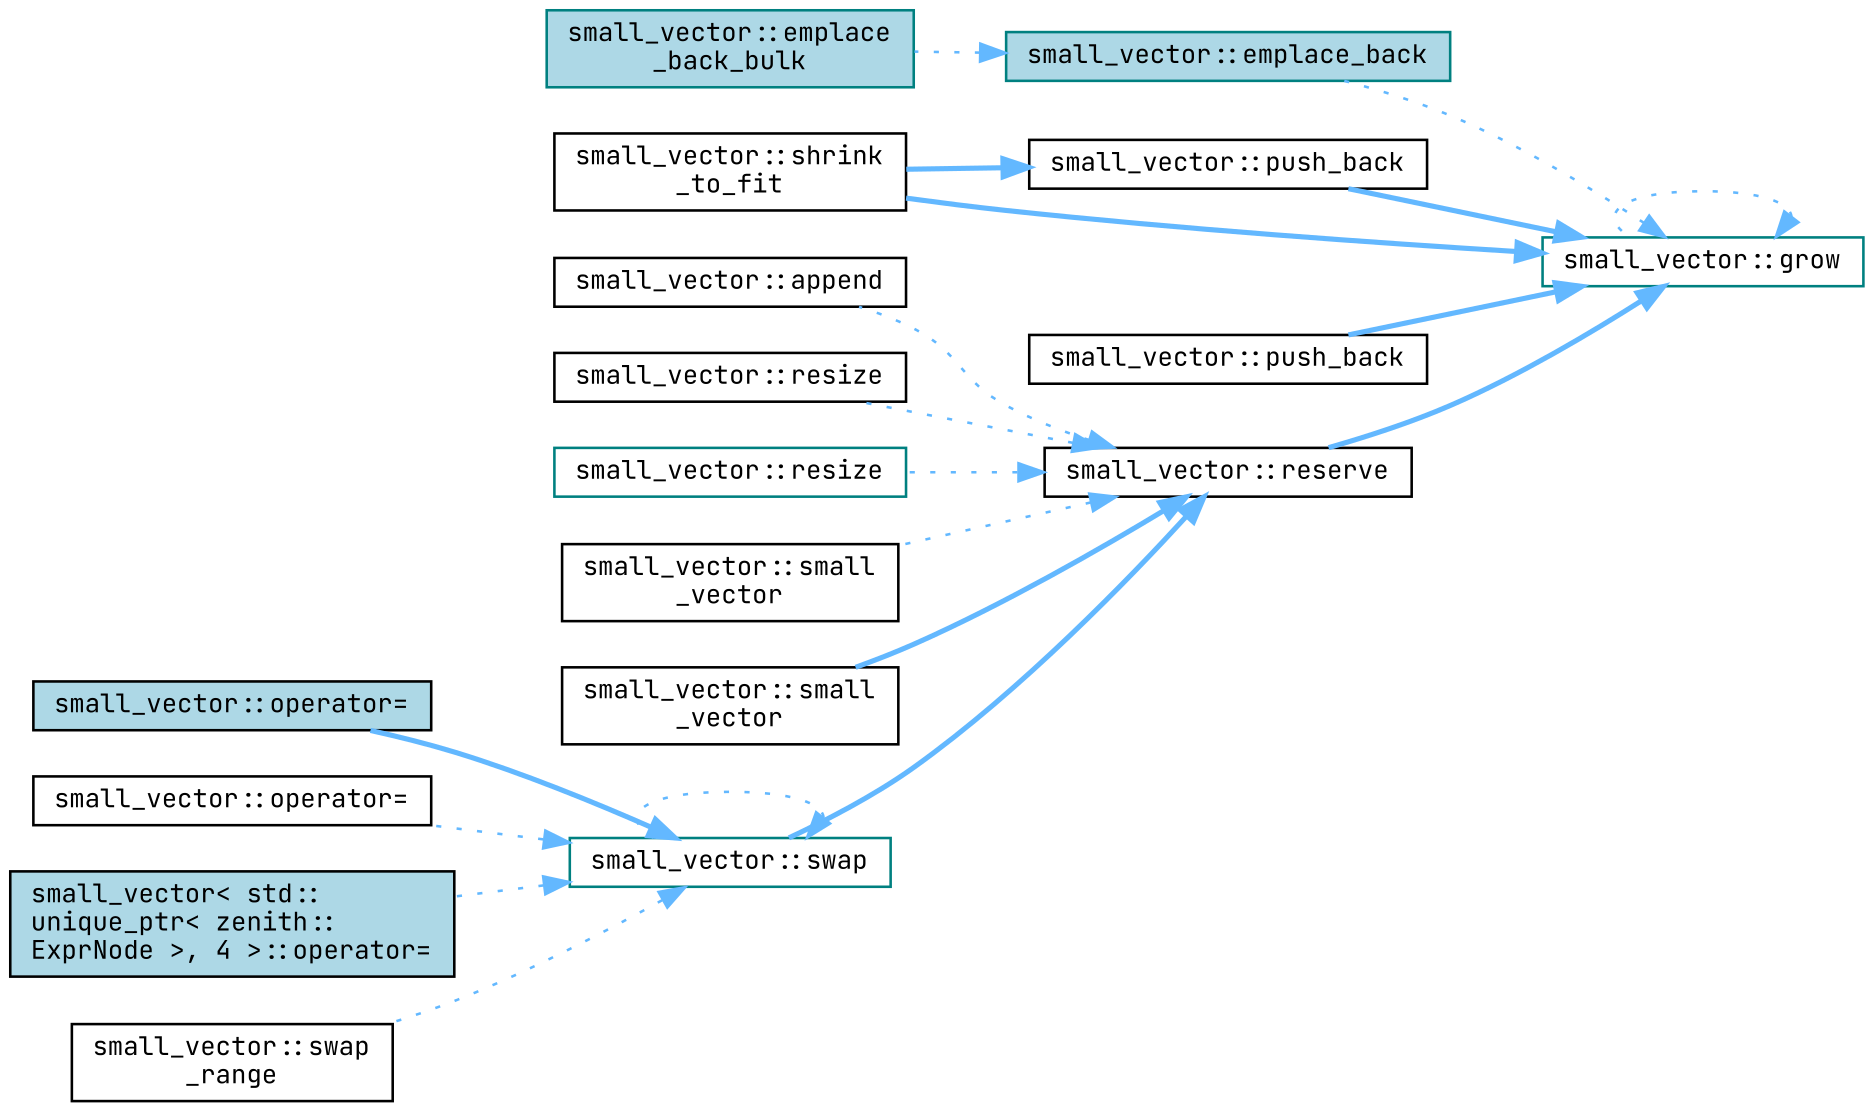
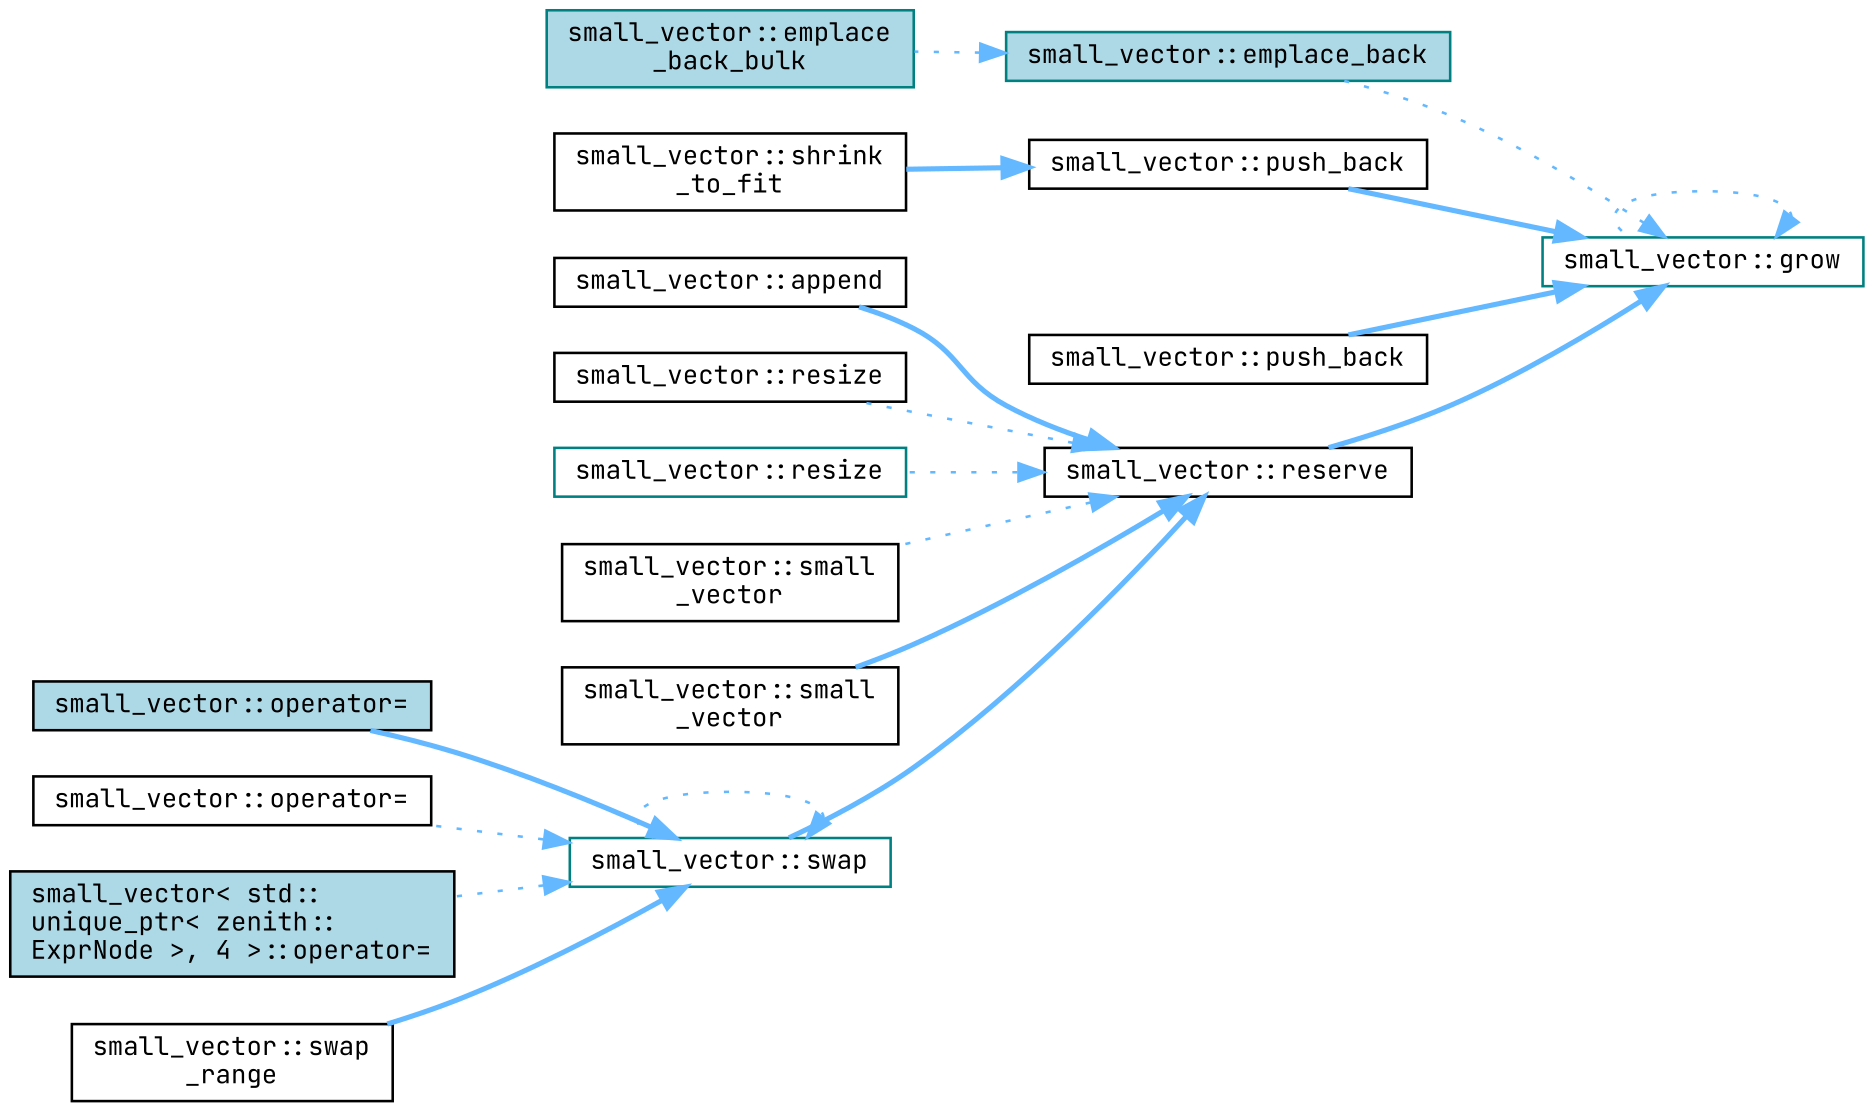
(1211, 230) -> none
(971, 378) -> (971, 378)
(528, 969) -> (528, 969)
